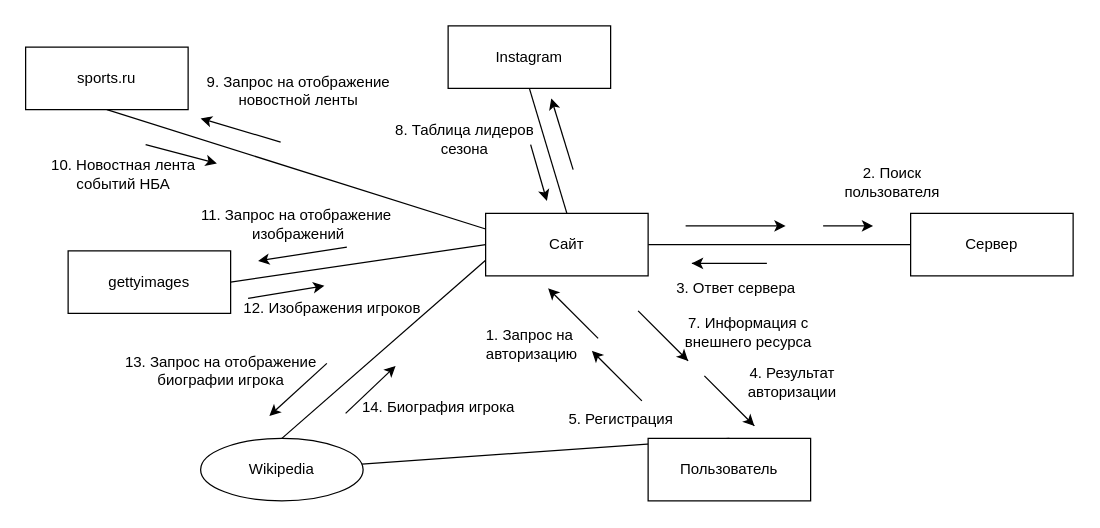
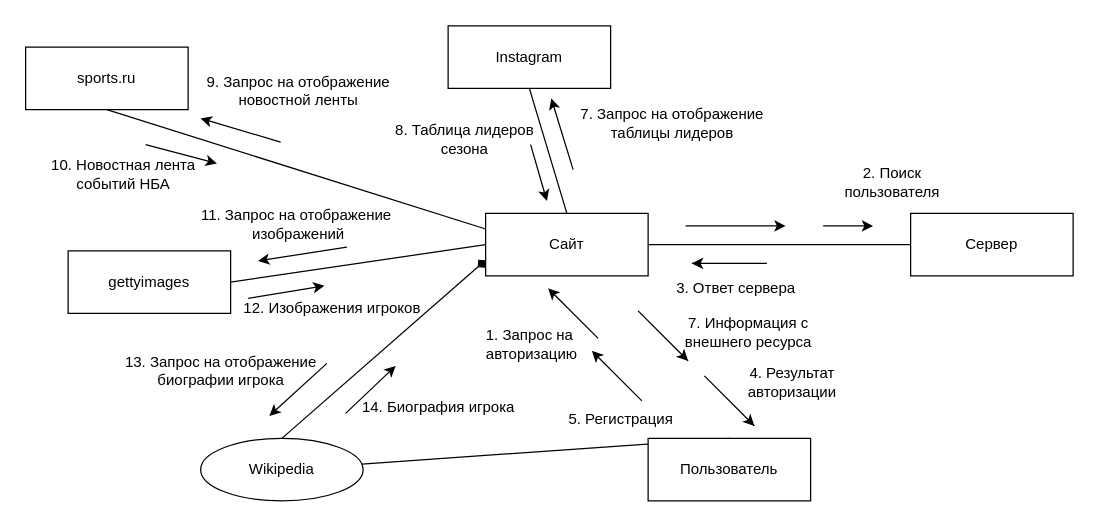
none -> (672, 123)
(481, 264) -> (478, 267)
